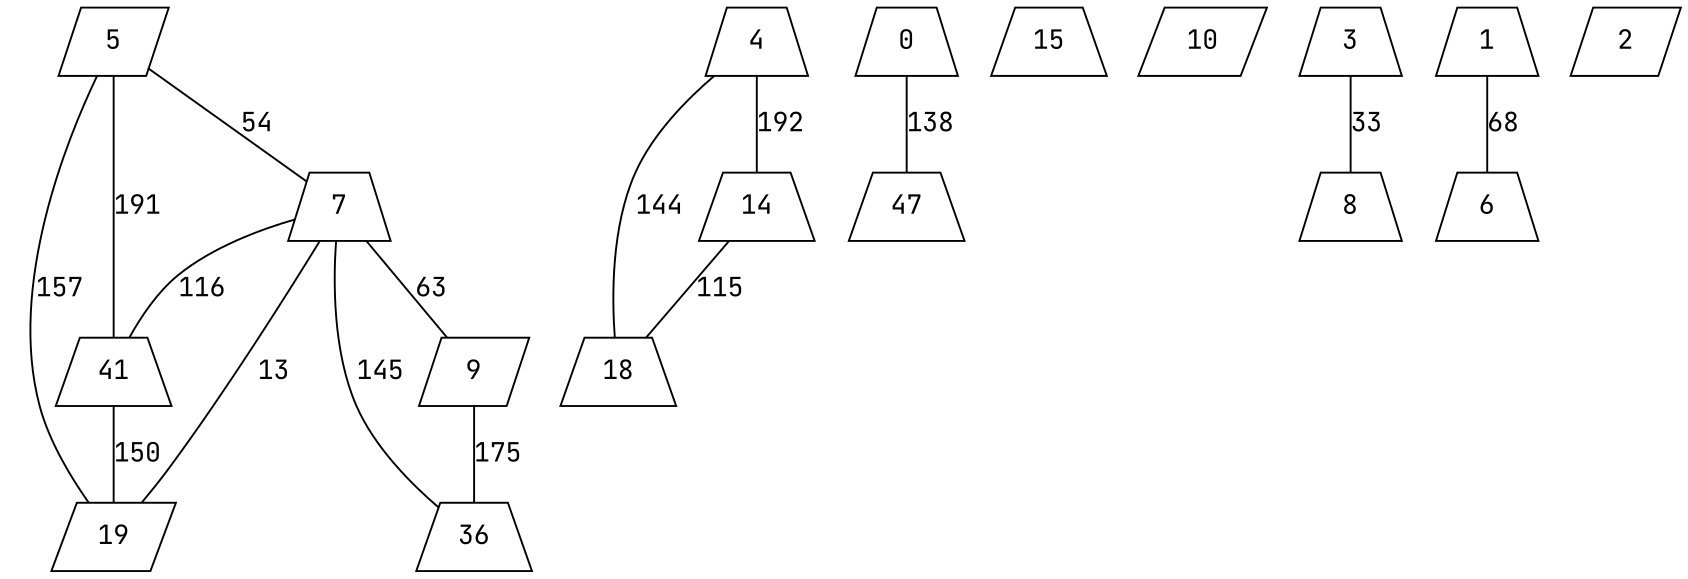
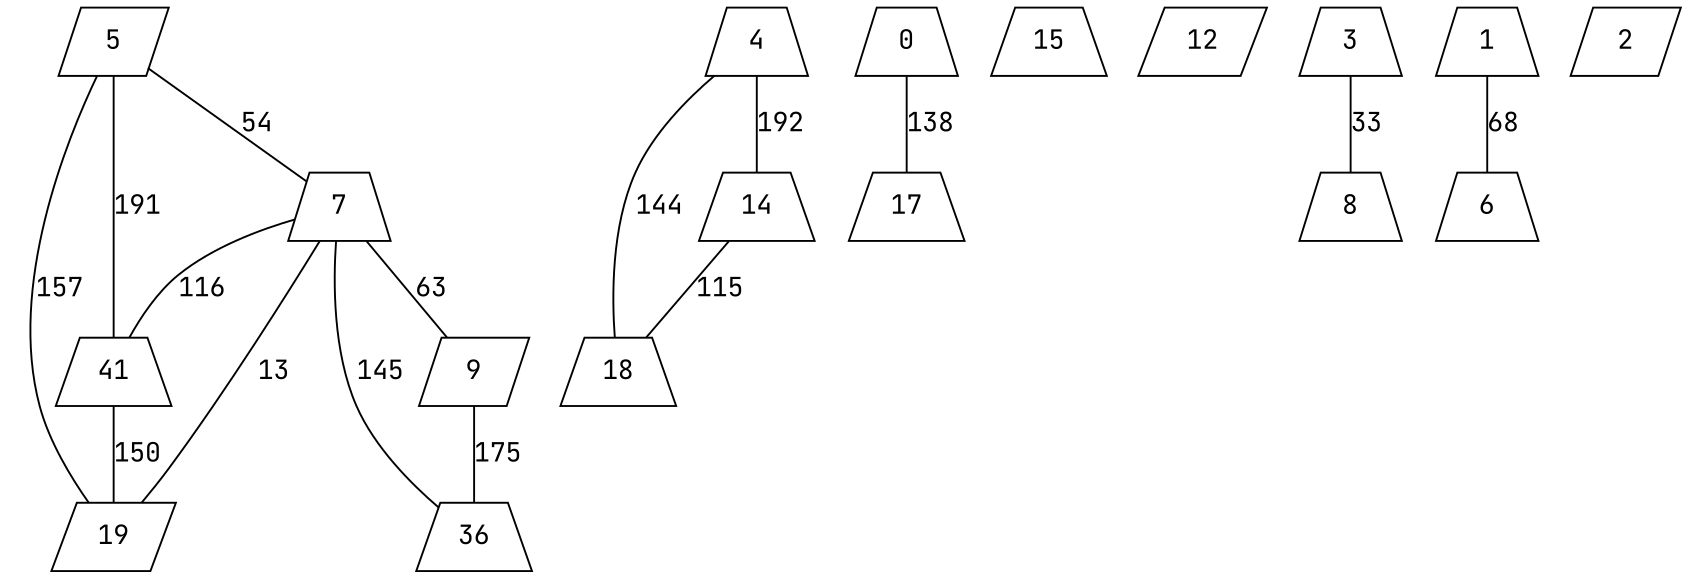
(1203, 42) -> (1203, 42)
(907, 207) -> (907, 207)
